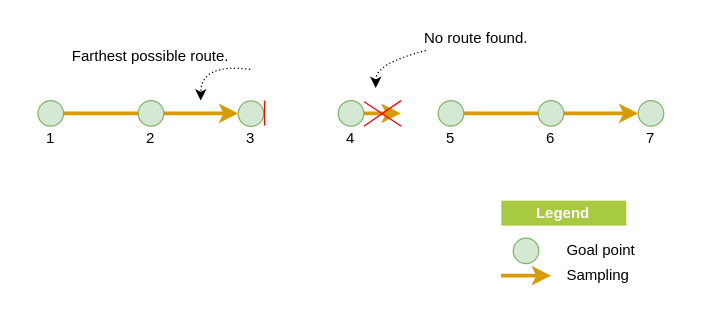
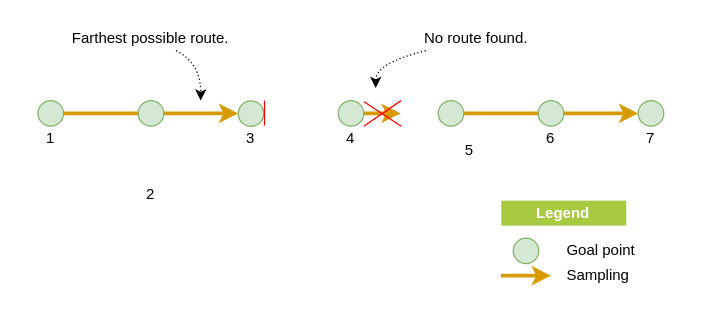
(151, 57) -> (151, 38)
(151, 139) -> (151, 195)
(451, 139) -> (470, 151)
